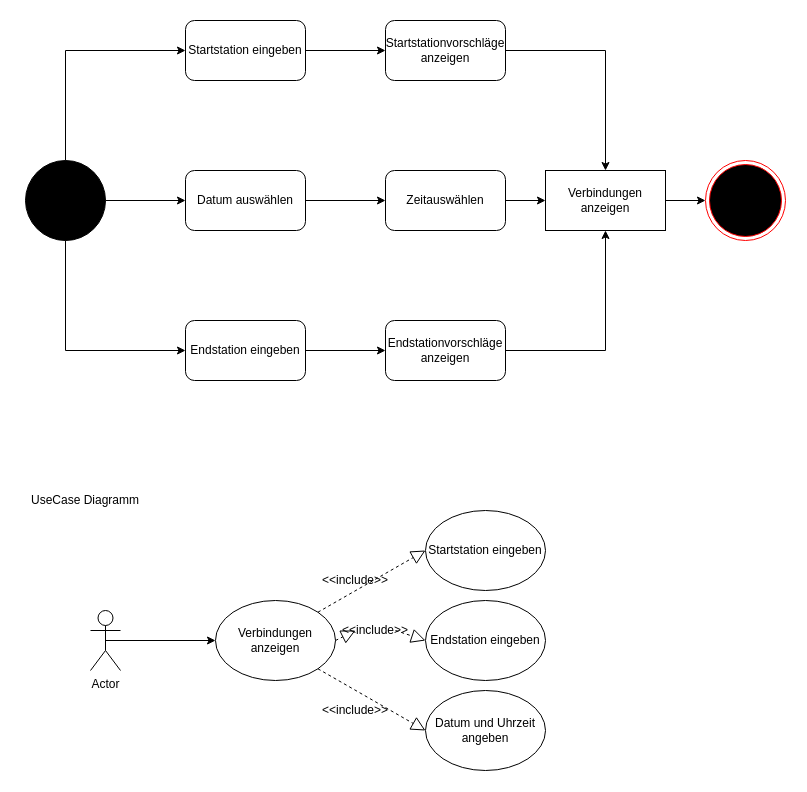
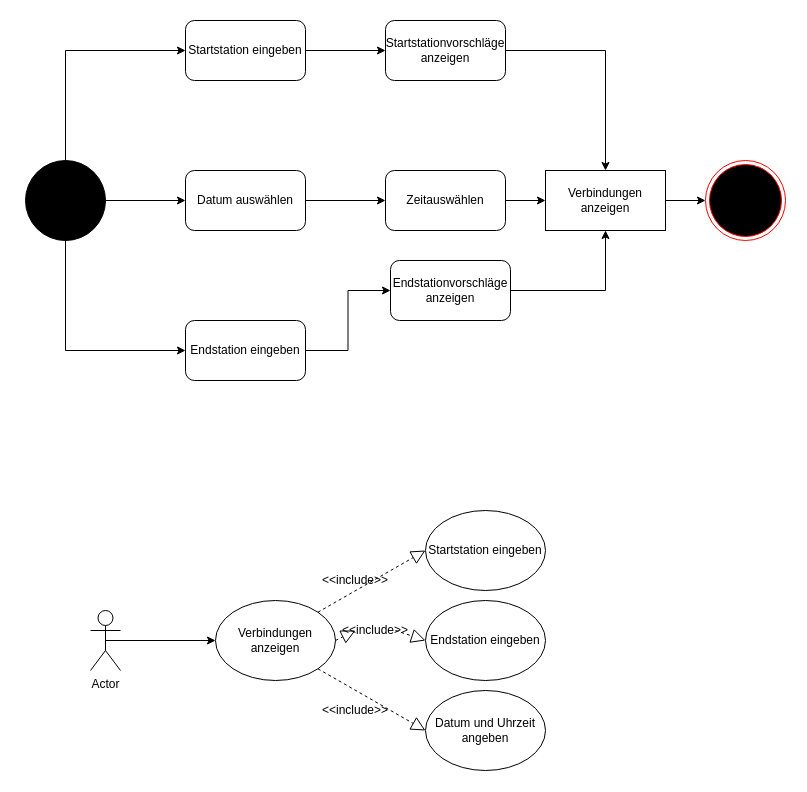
(446, 351) -> (451, 291)
(86, 501) -> none
